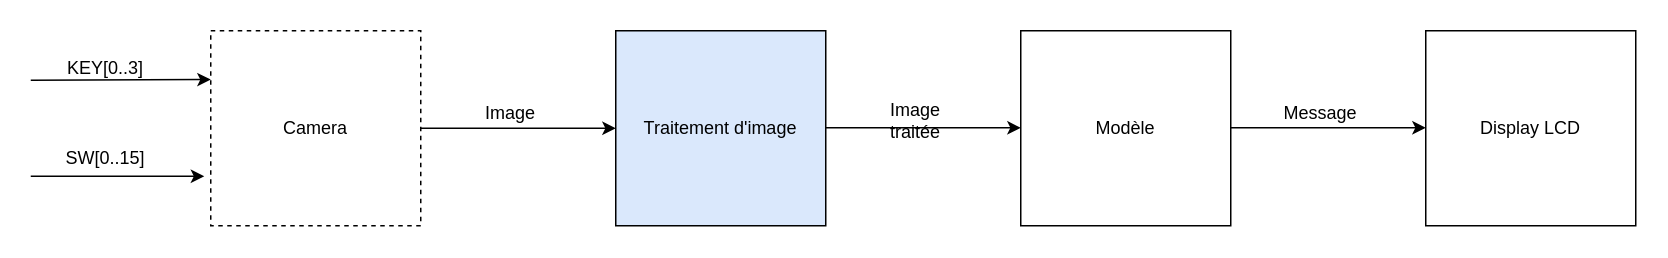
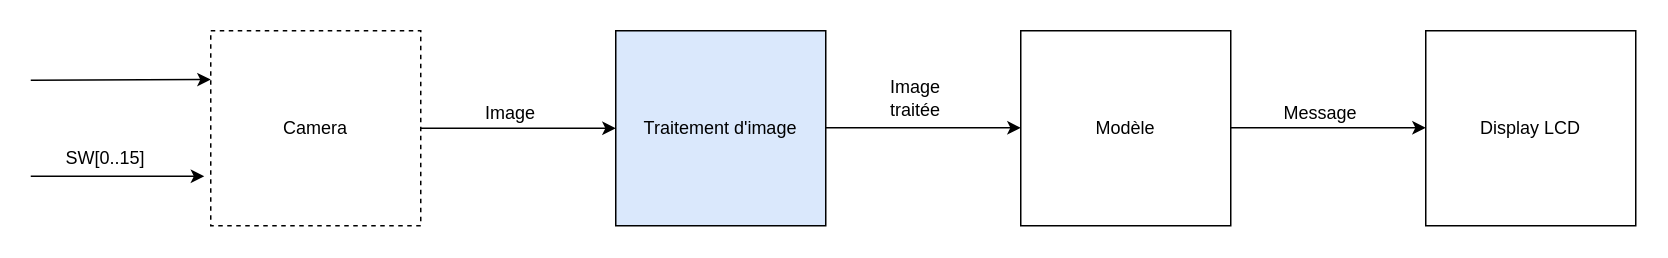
(106, 68) -> none
(916, 121) -> (916, 98)
